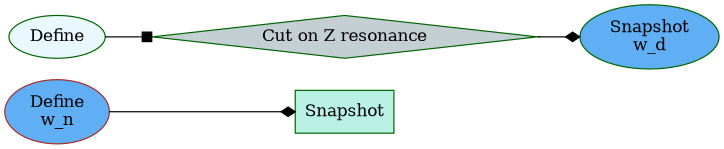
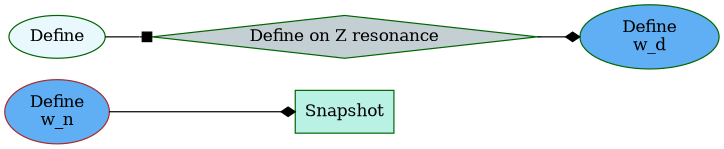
(345, 37) -> (345, 37)
(650, 37) -> (650, 37)
